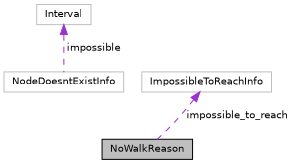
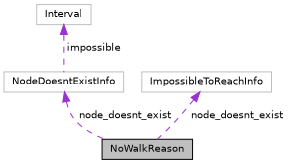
(236, 116) -> (236, 116)
none -> (81, 126)
